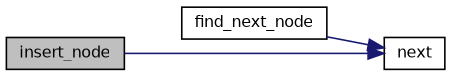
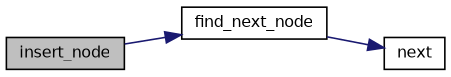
(246, 53) -> (145, 41)
